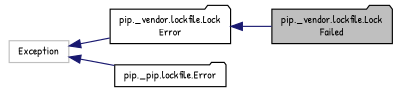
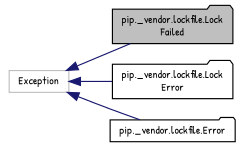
(257, 26) -> (104, 55)
(170, 76) -> (173, 131)
